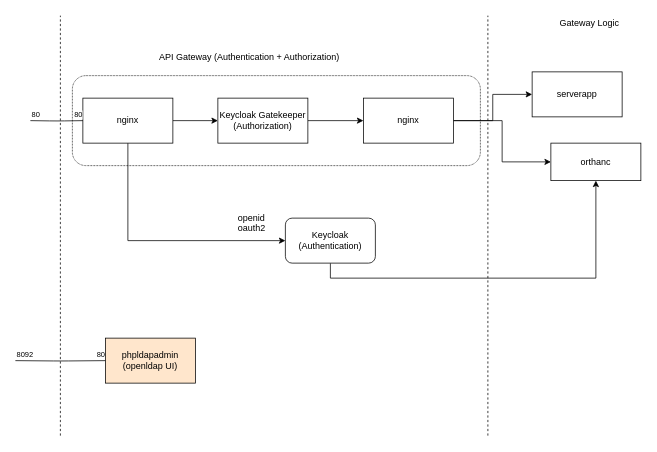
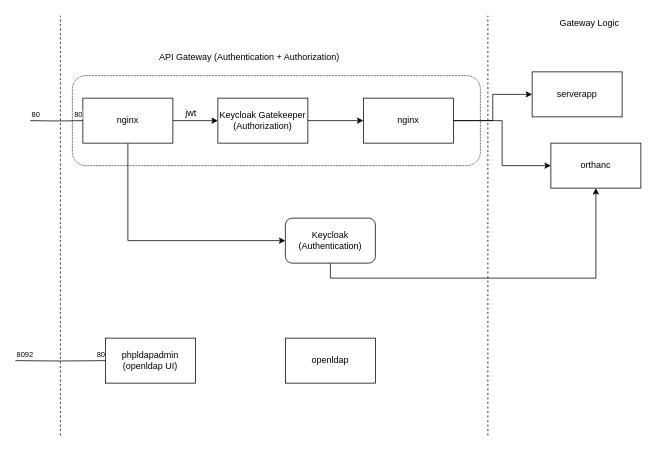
none -> (195, 113)
(596, 162) -> (596, 165)
(255, 225) -> none
(150, 360) -> (150, 360)
none -> (330, 360)
